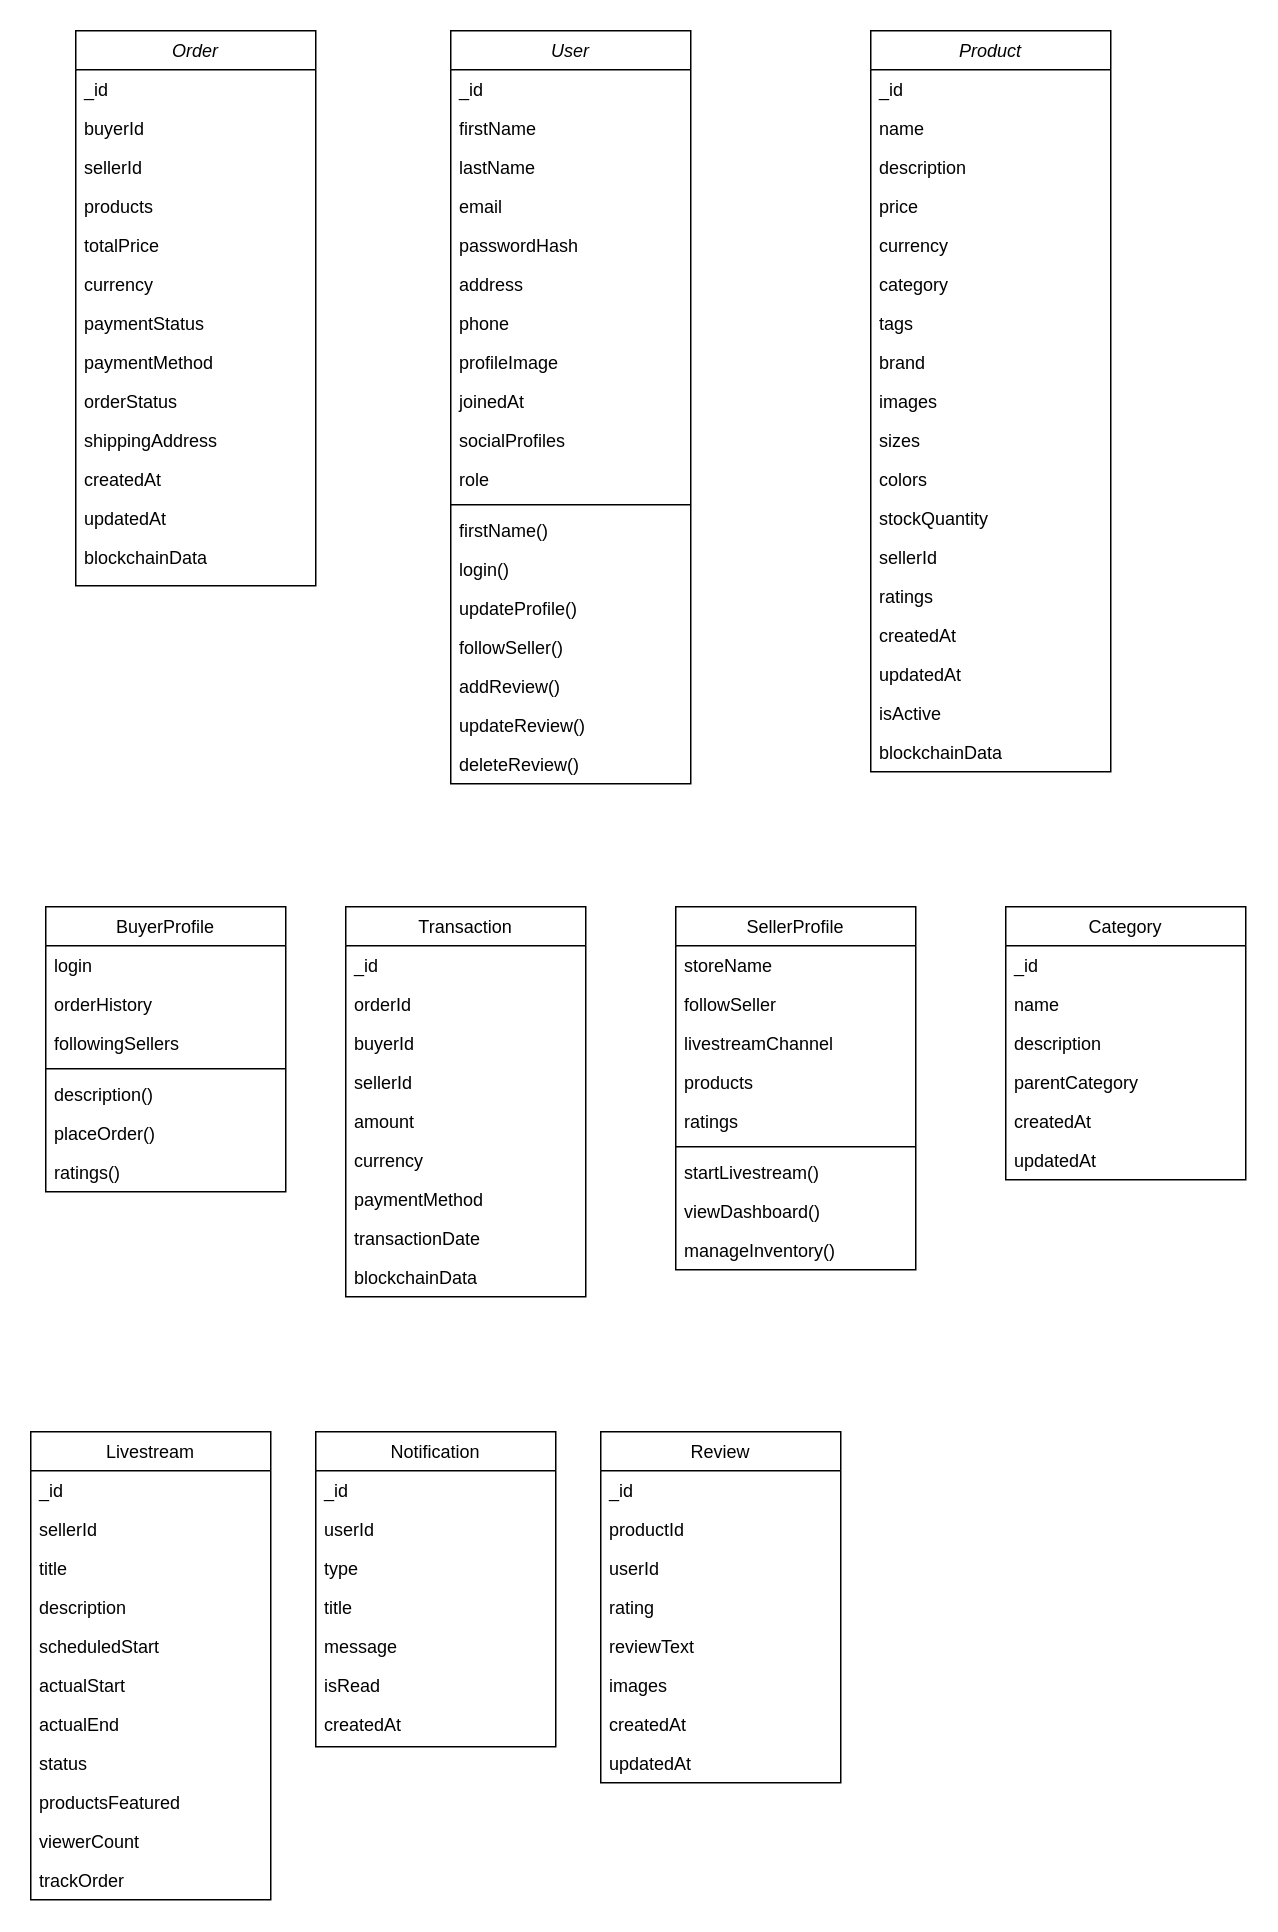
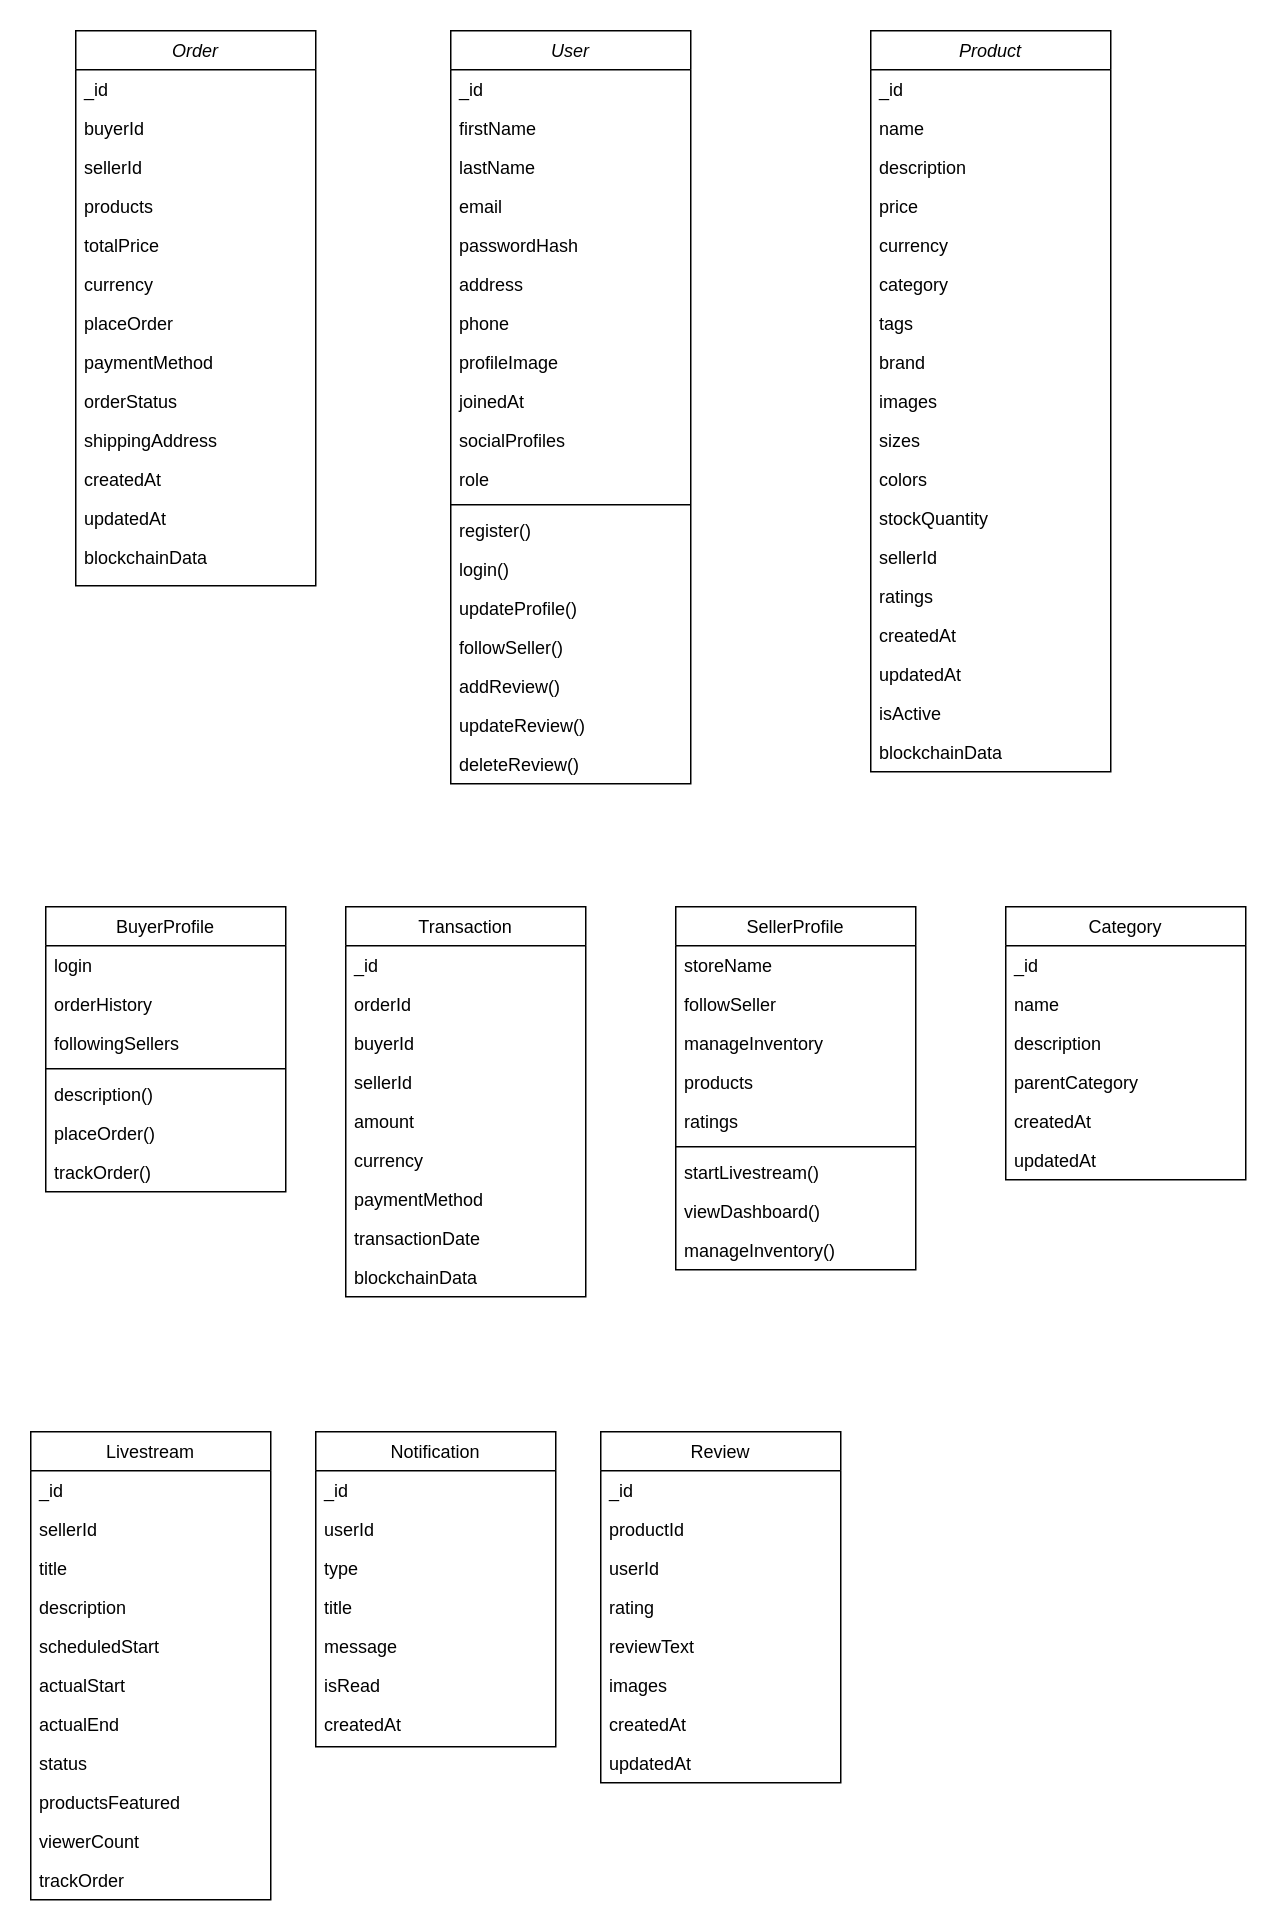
(150, 324) -> (132, 324)
(512, 531) -> (507, 531)
(763, 1044) -> (760, 1044)
(97, 1173) -> (114, 1173)
